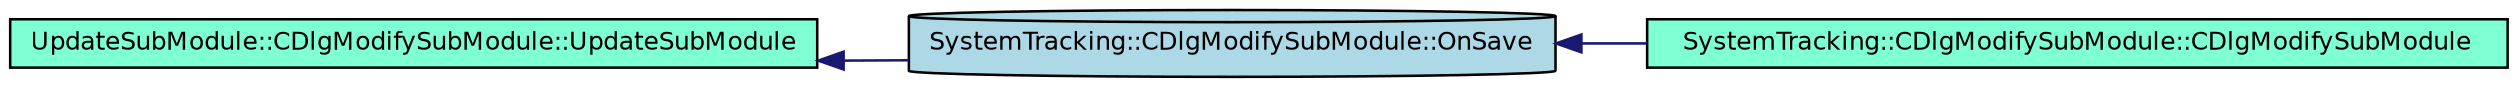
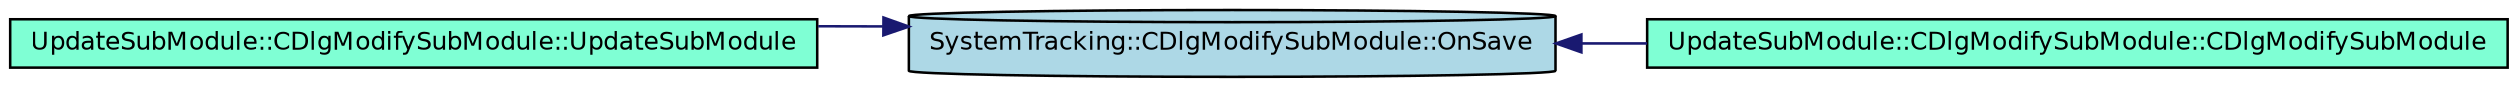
(2077, 43) -> (2077, 43)
(876, 60) -> (851, 26)
